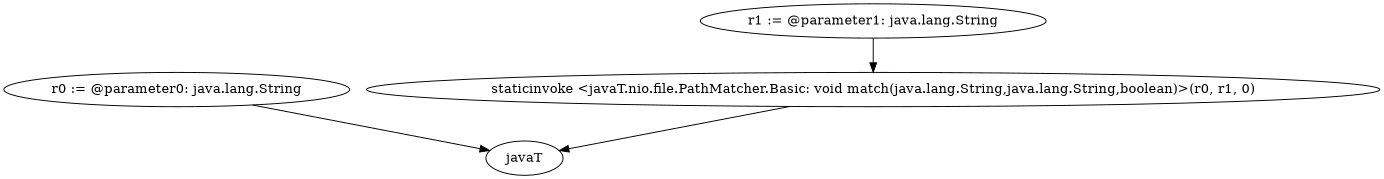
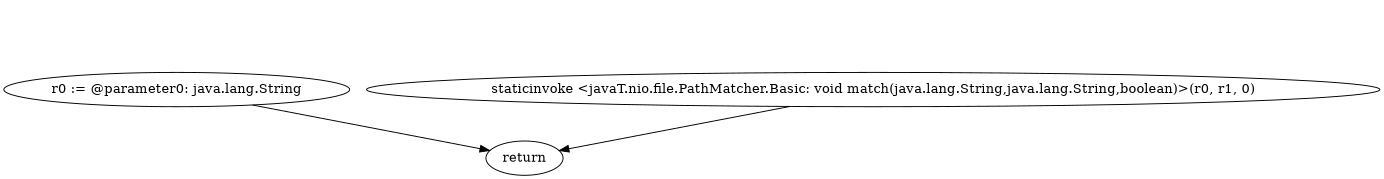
(873, 21) -> none
(525, 158) -> (525, 158)
